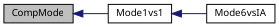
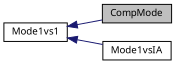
(96, 14) -> (90, 22)
(241, 14) -> (137, 51)
